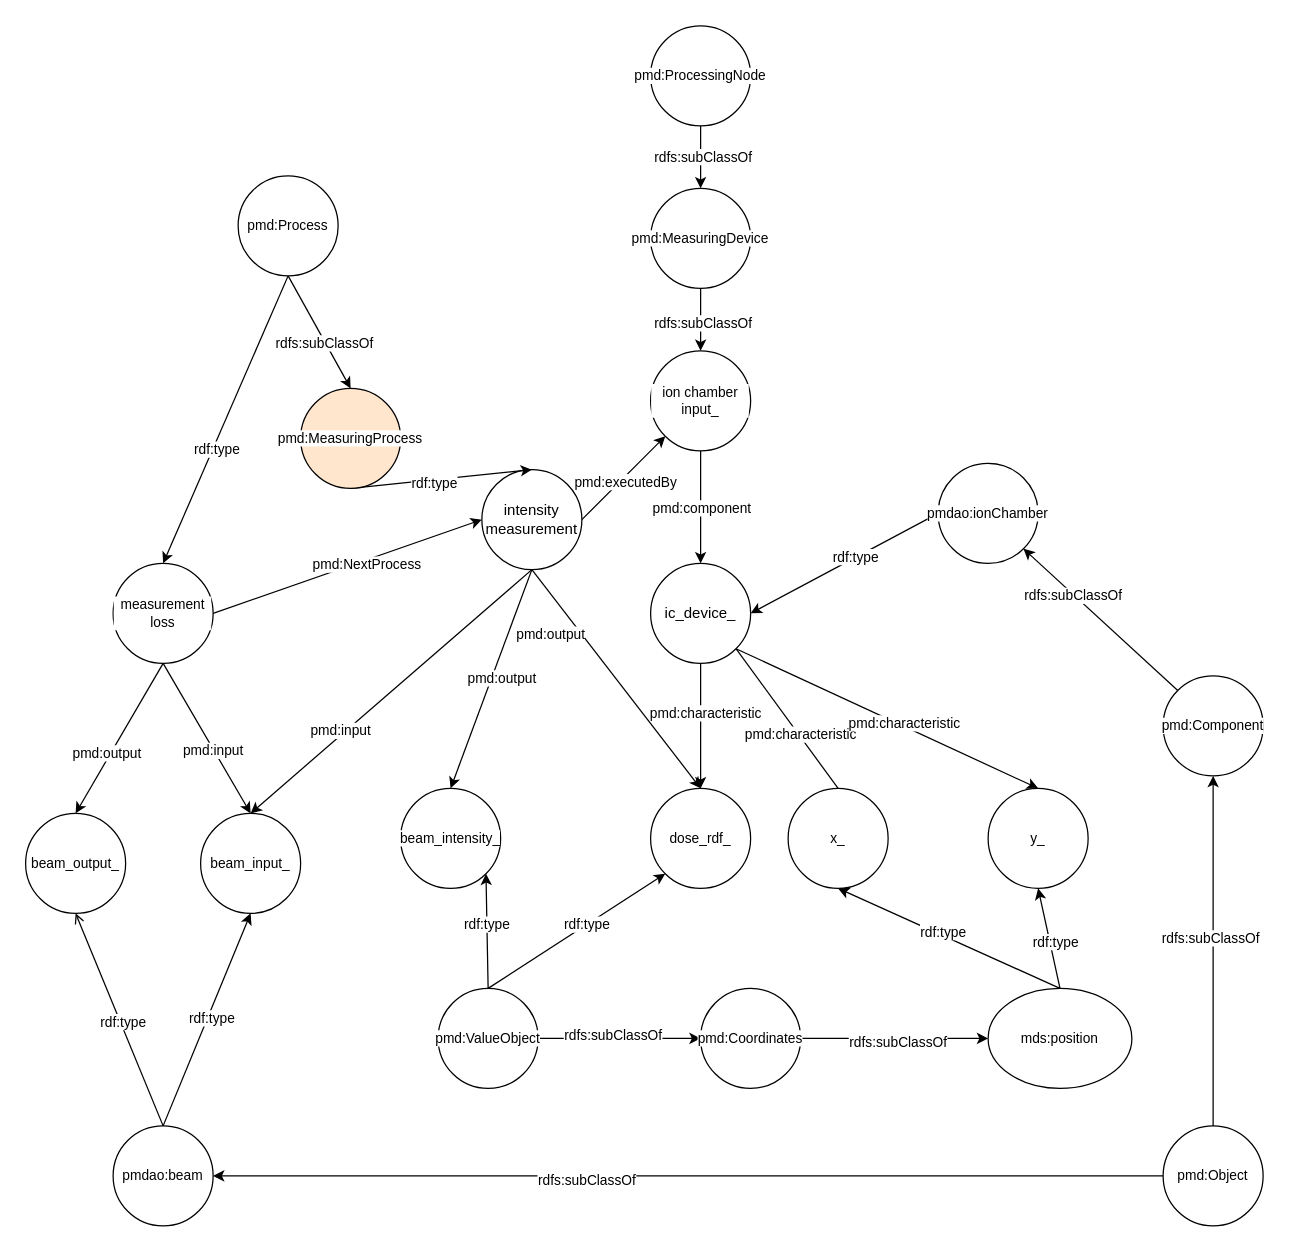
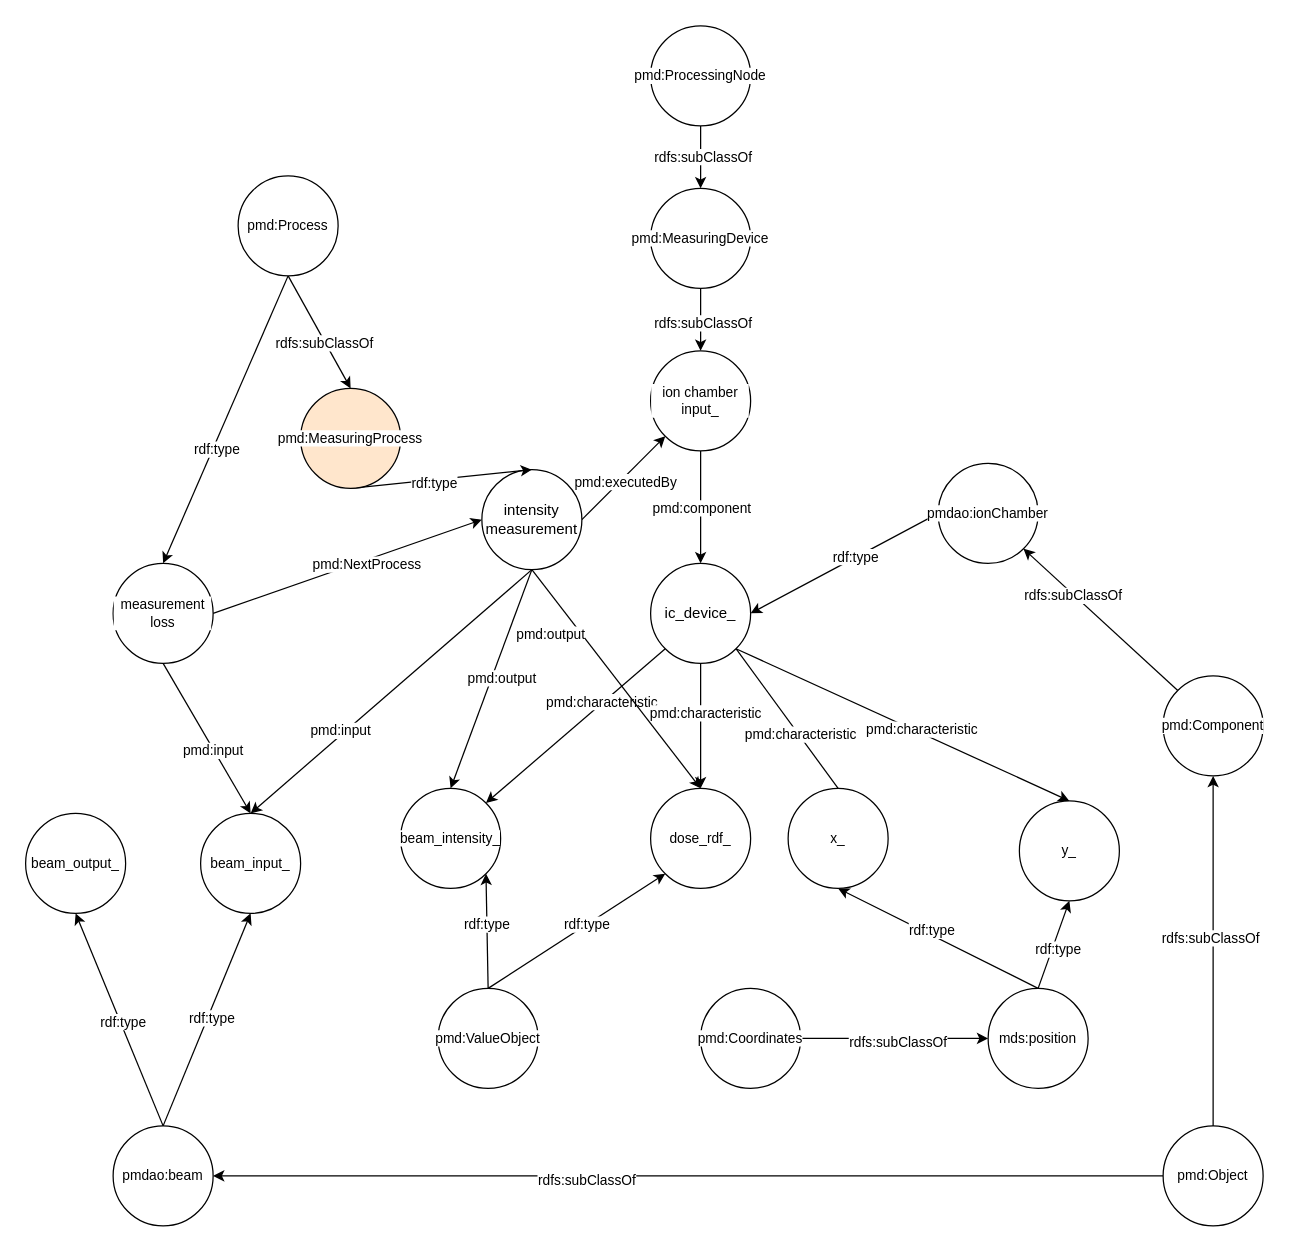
none -> (579, 723)
(122, 734) -> none
(1038, 838) -> (1069, 851)
(78, 919) -> (79, 922)
(615, 1038) -> none
(1060, 1038) -> (1038, 1038)
